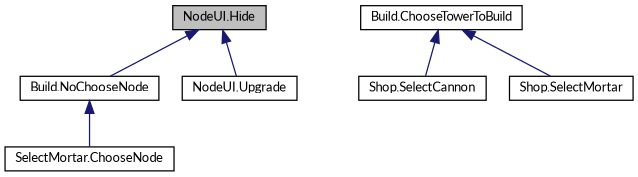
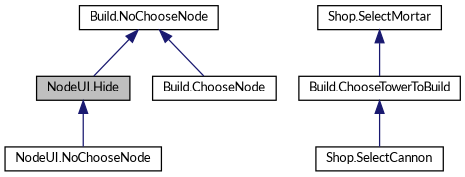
(149, 56) -> (111, 58)
(512, 56) -> (380, 60)
(240, 88) -> (83, 159)
(90, 159) -> (214, 88)
